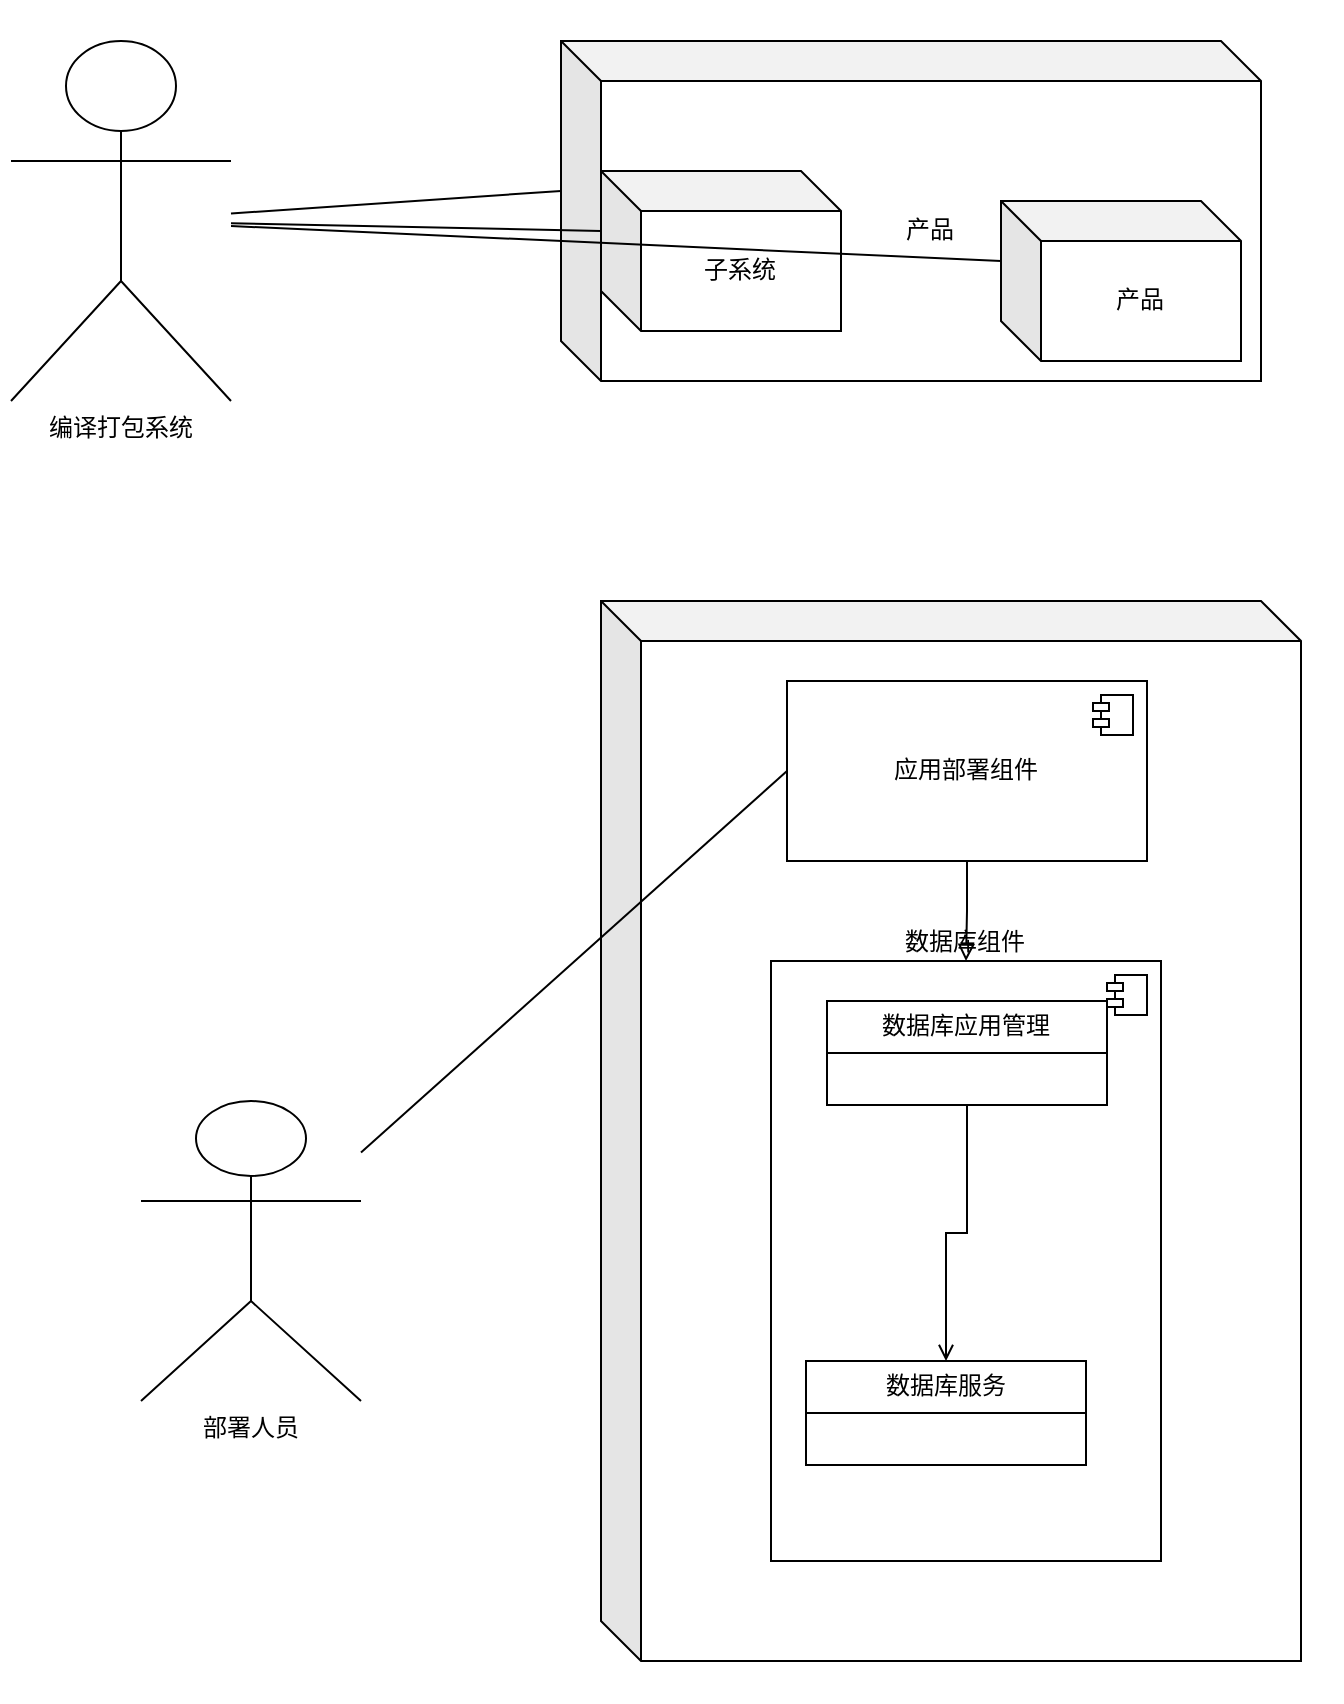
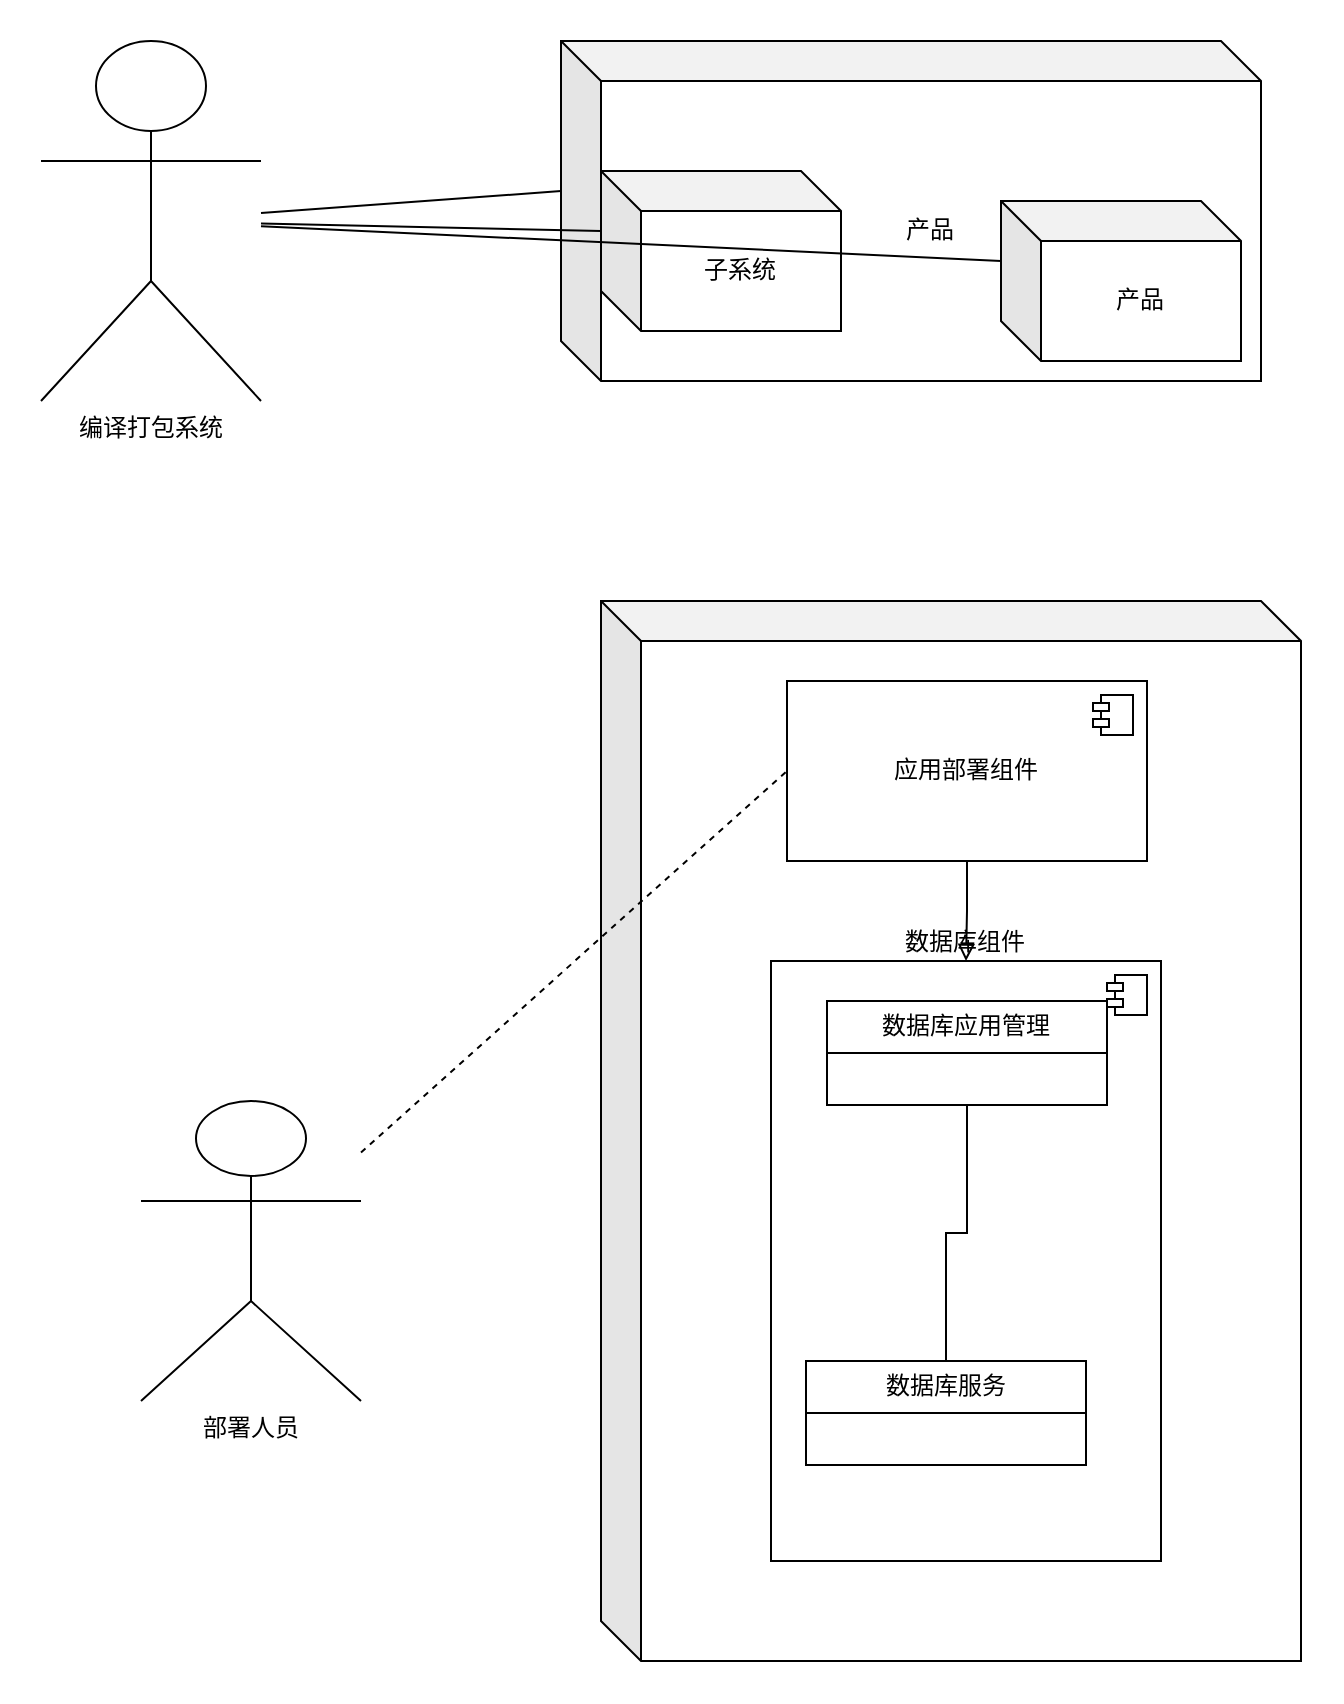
(121, 221) -> (151, 221)
(500, 1028) -> (500, 1028)
(946, 1353) -> (946, 1353)
